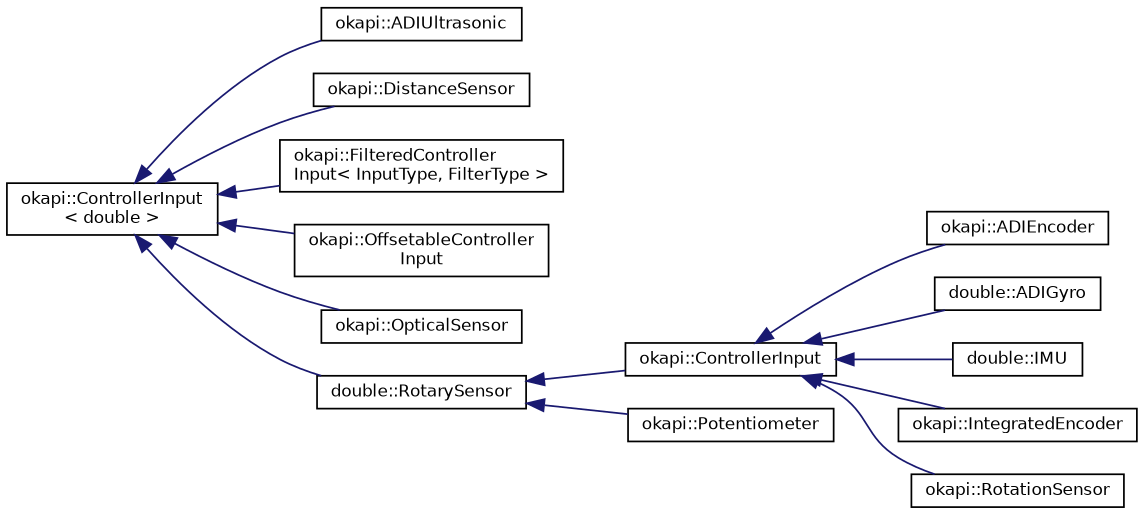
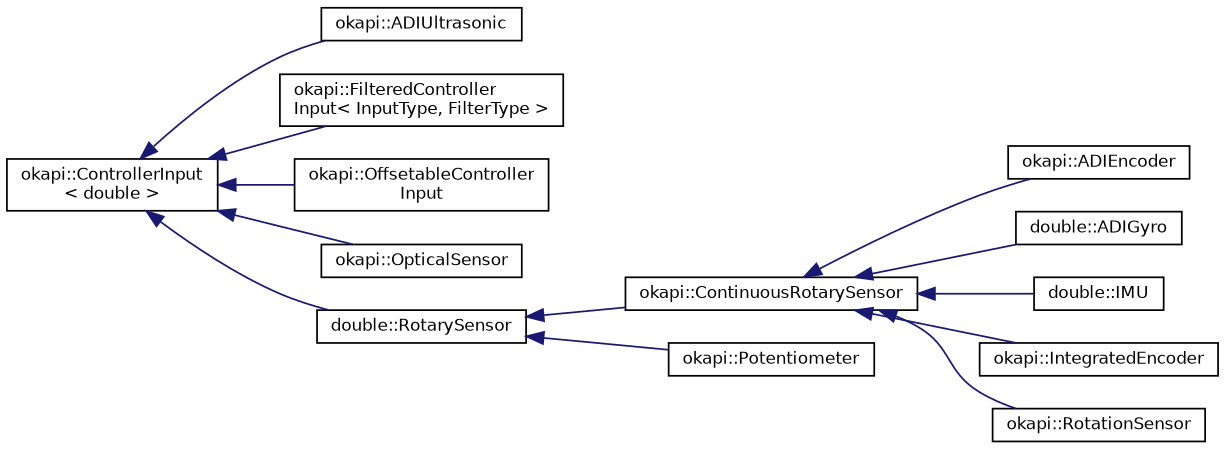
(422, 90) -> none
(731, 359) -> (771, 294)
